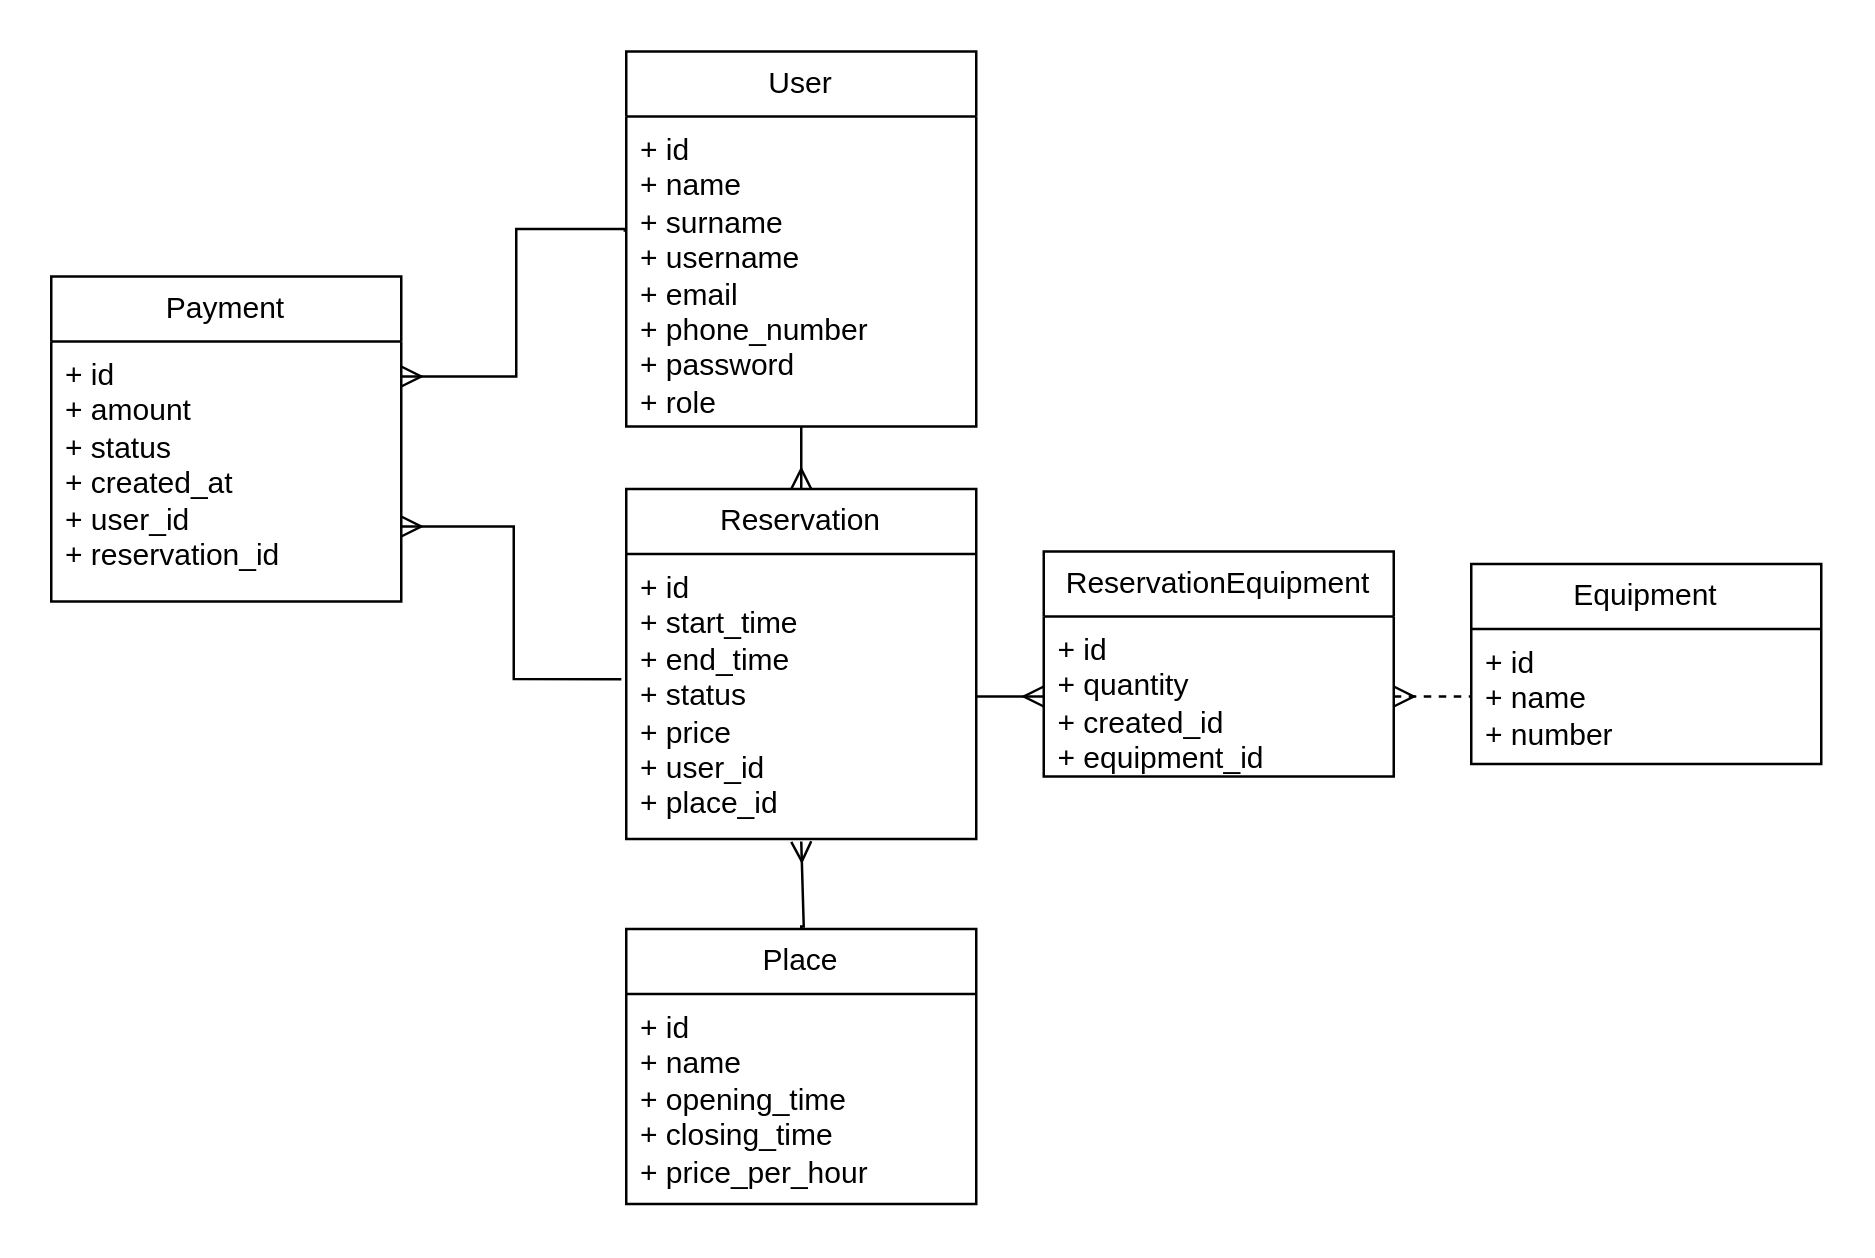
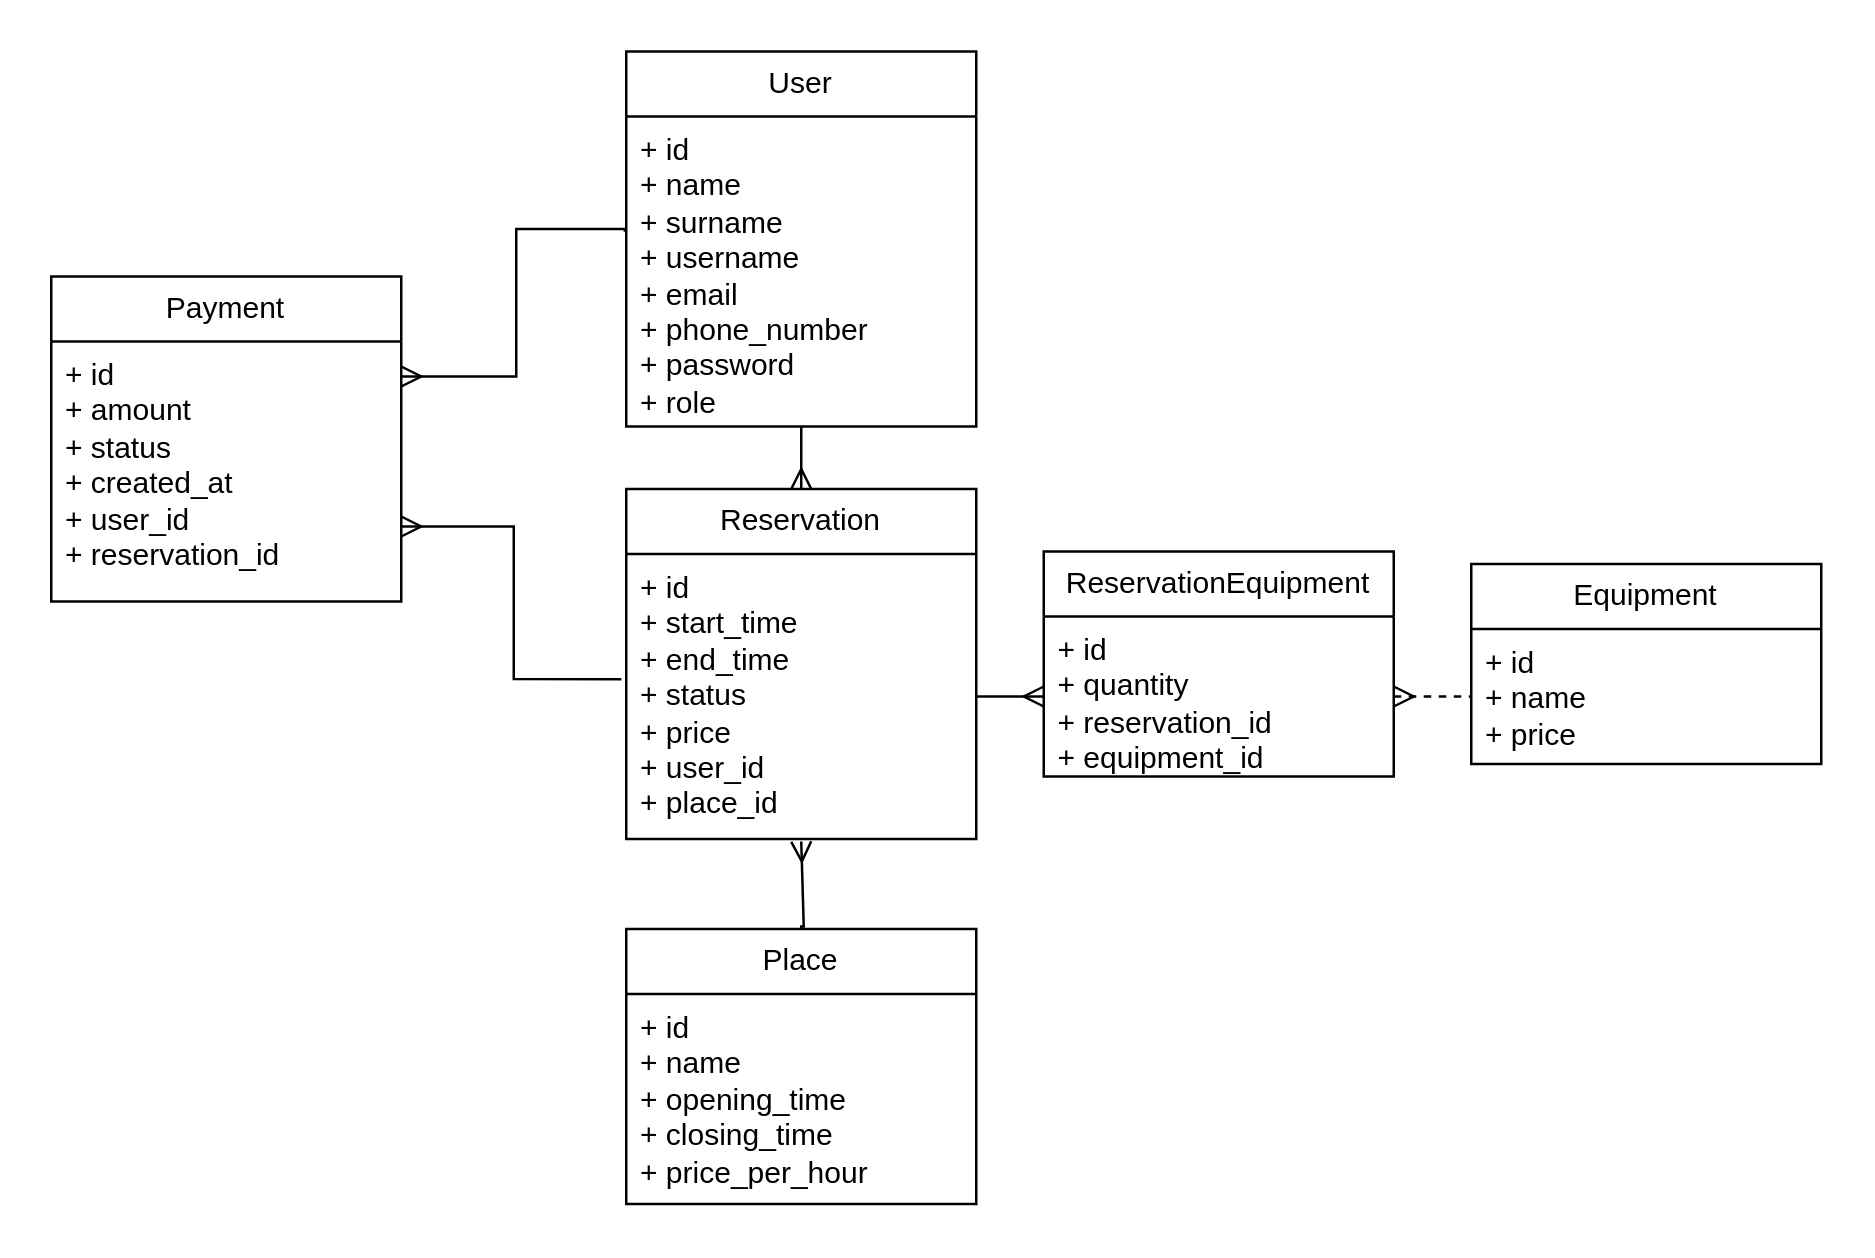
(1550, 700) -> (1537, 700)
(1165, 706) -> (1181, 706)
